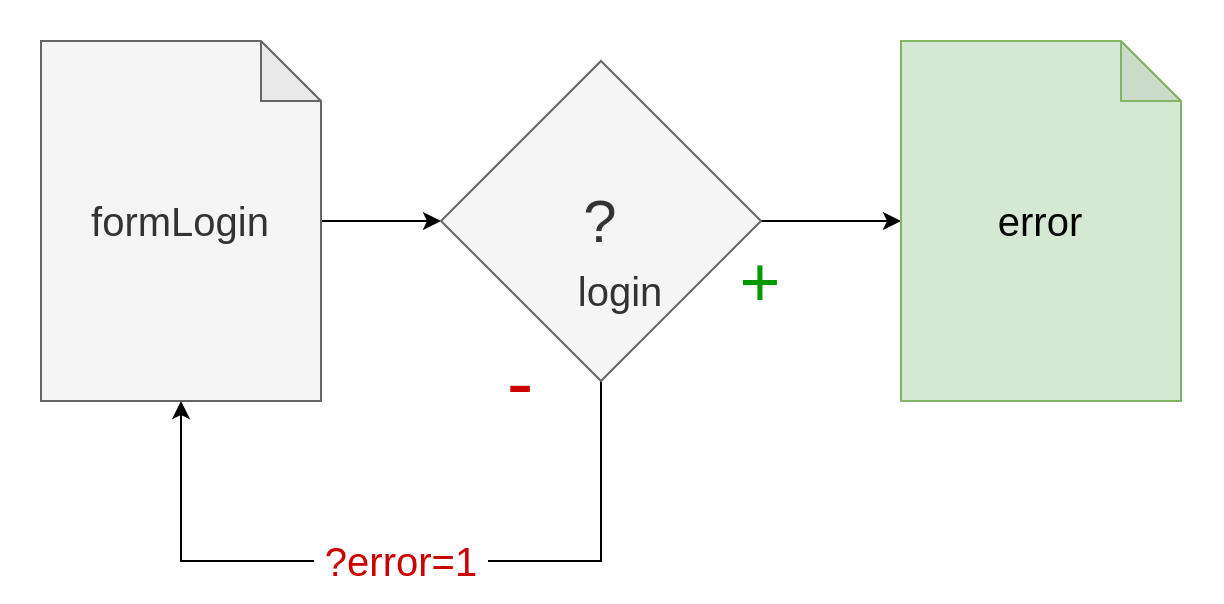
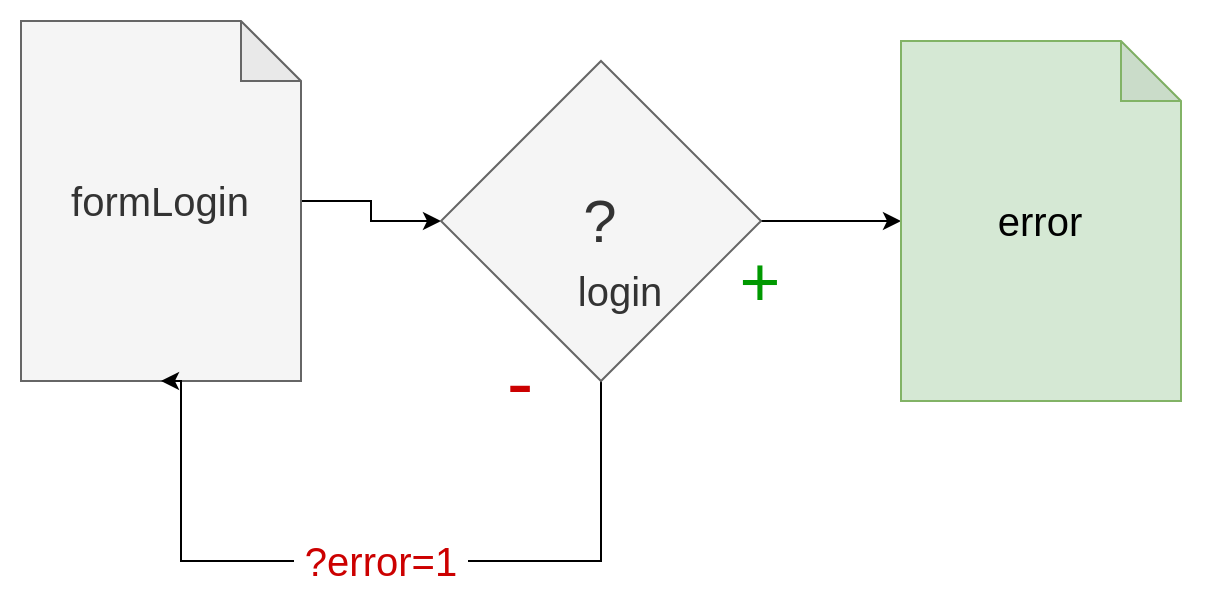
(181, 221) -> (161, 201)
